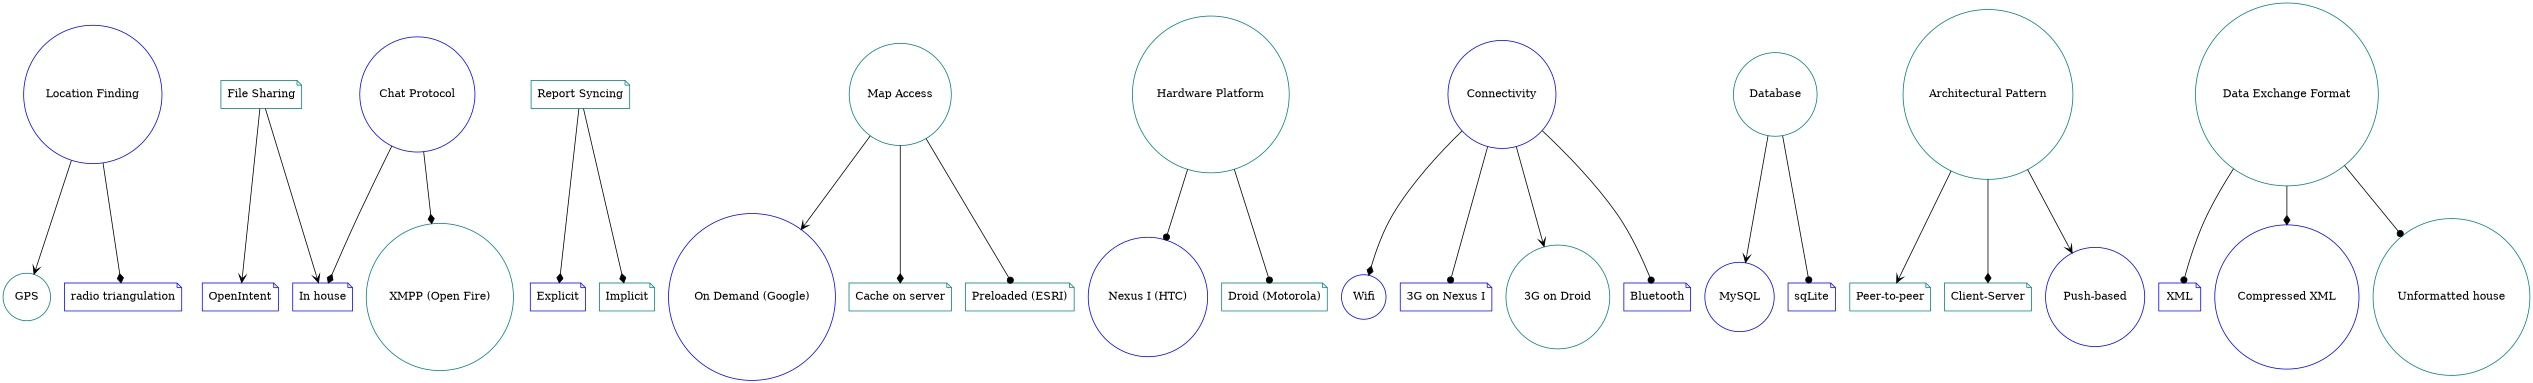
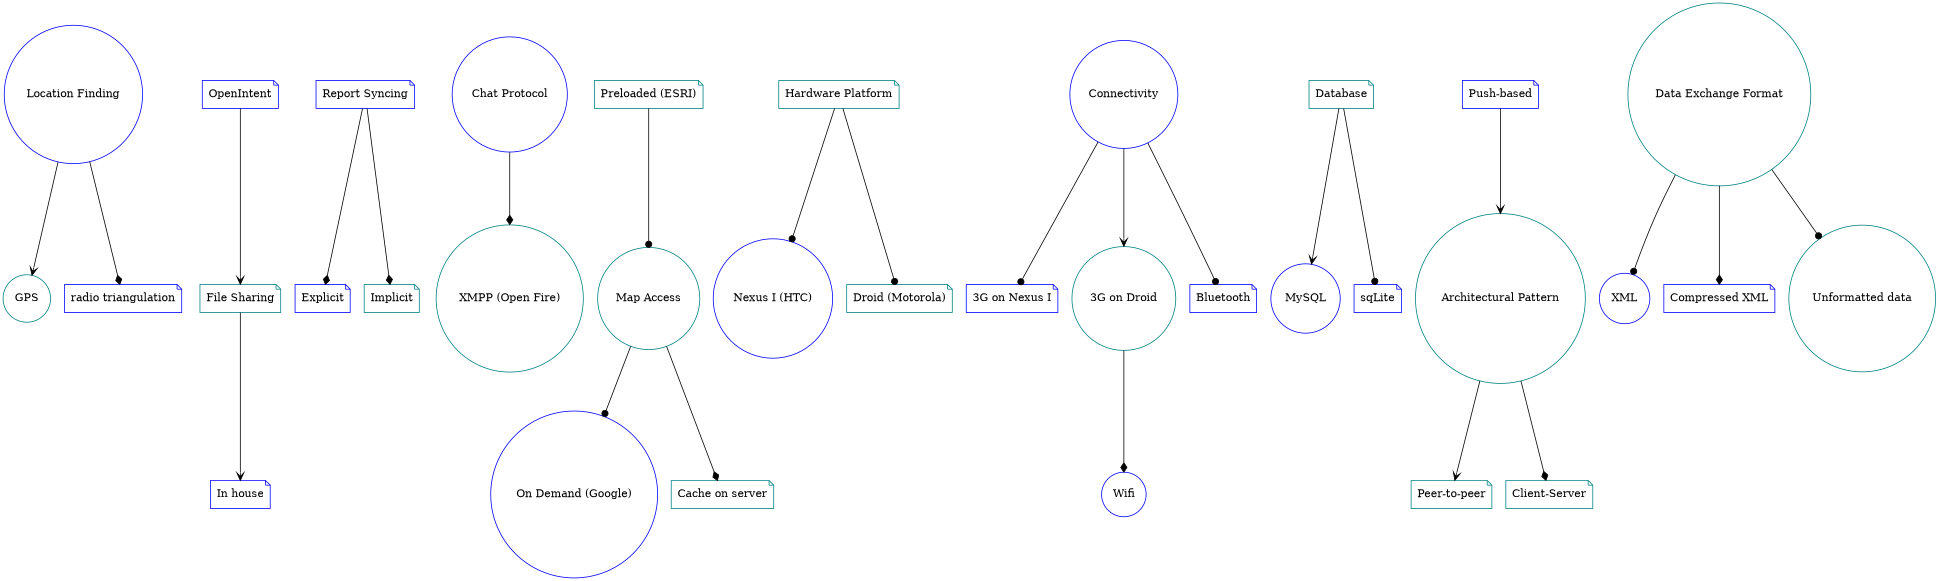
(580, 94) -> (365, 94)
(1211, 94) -> (839, 94)
(1775, 94) -> (1341, 94)
(838, 179) -> (618, 378)
(251, 192) -> (240, 192)
(1407, 193) -> (1124, 407)
(967, 208) -> (649, 175)
(2048, 208) -> (1500, 157)
(361, 210) -> none
(2095, 297) -> (1500, 94)
(2180, 297) -> (1625, 298)
(2287, 297) -> (1719, 298)
(2451, 297) -> (1862, 298)
